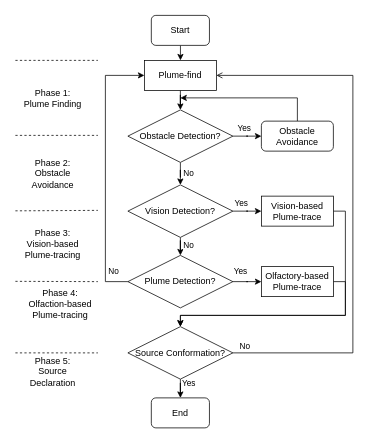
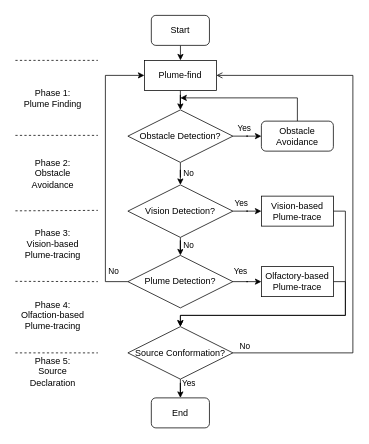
(60, 304) -> (53, 315)
